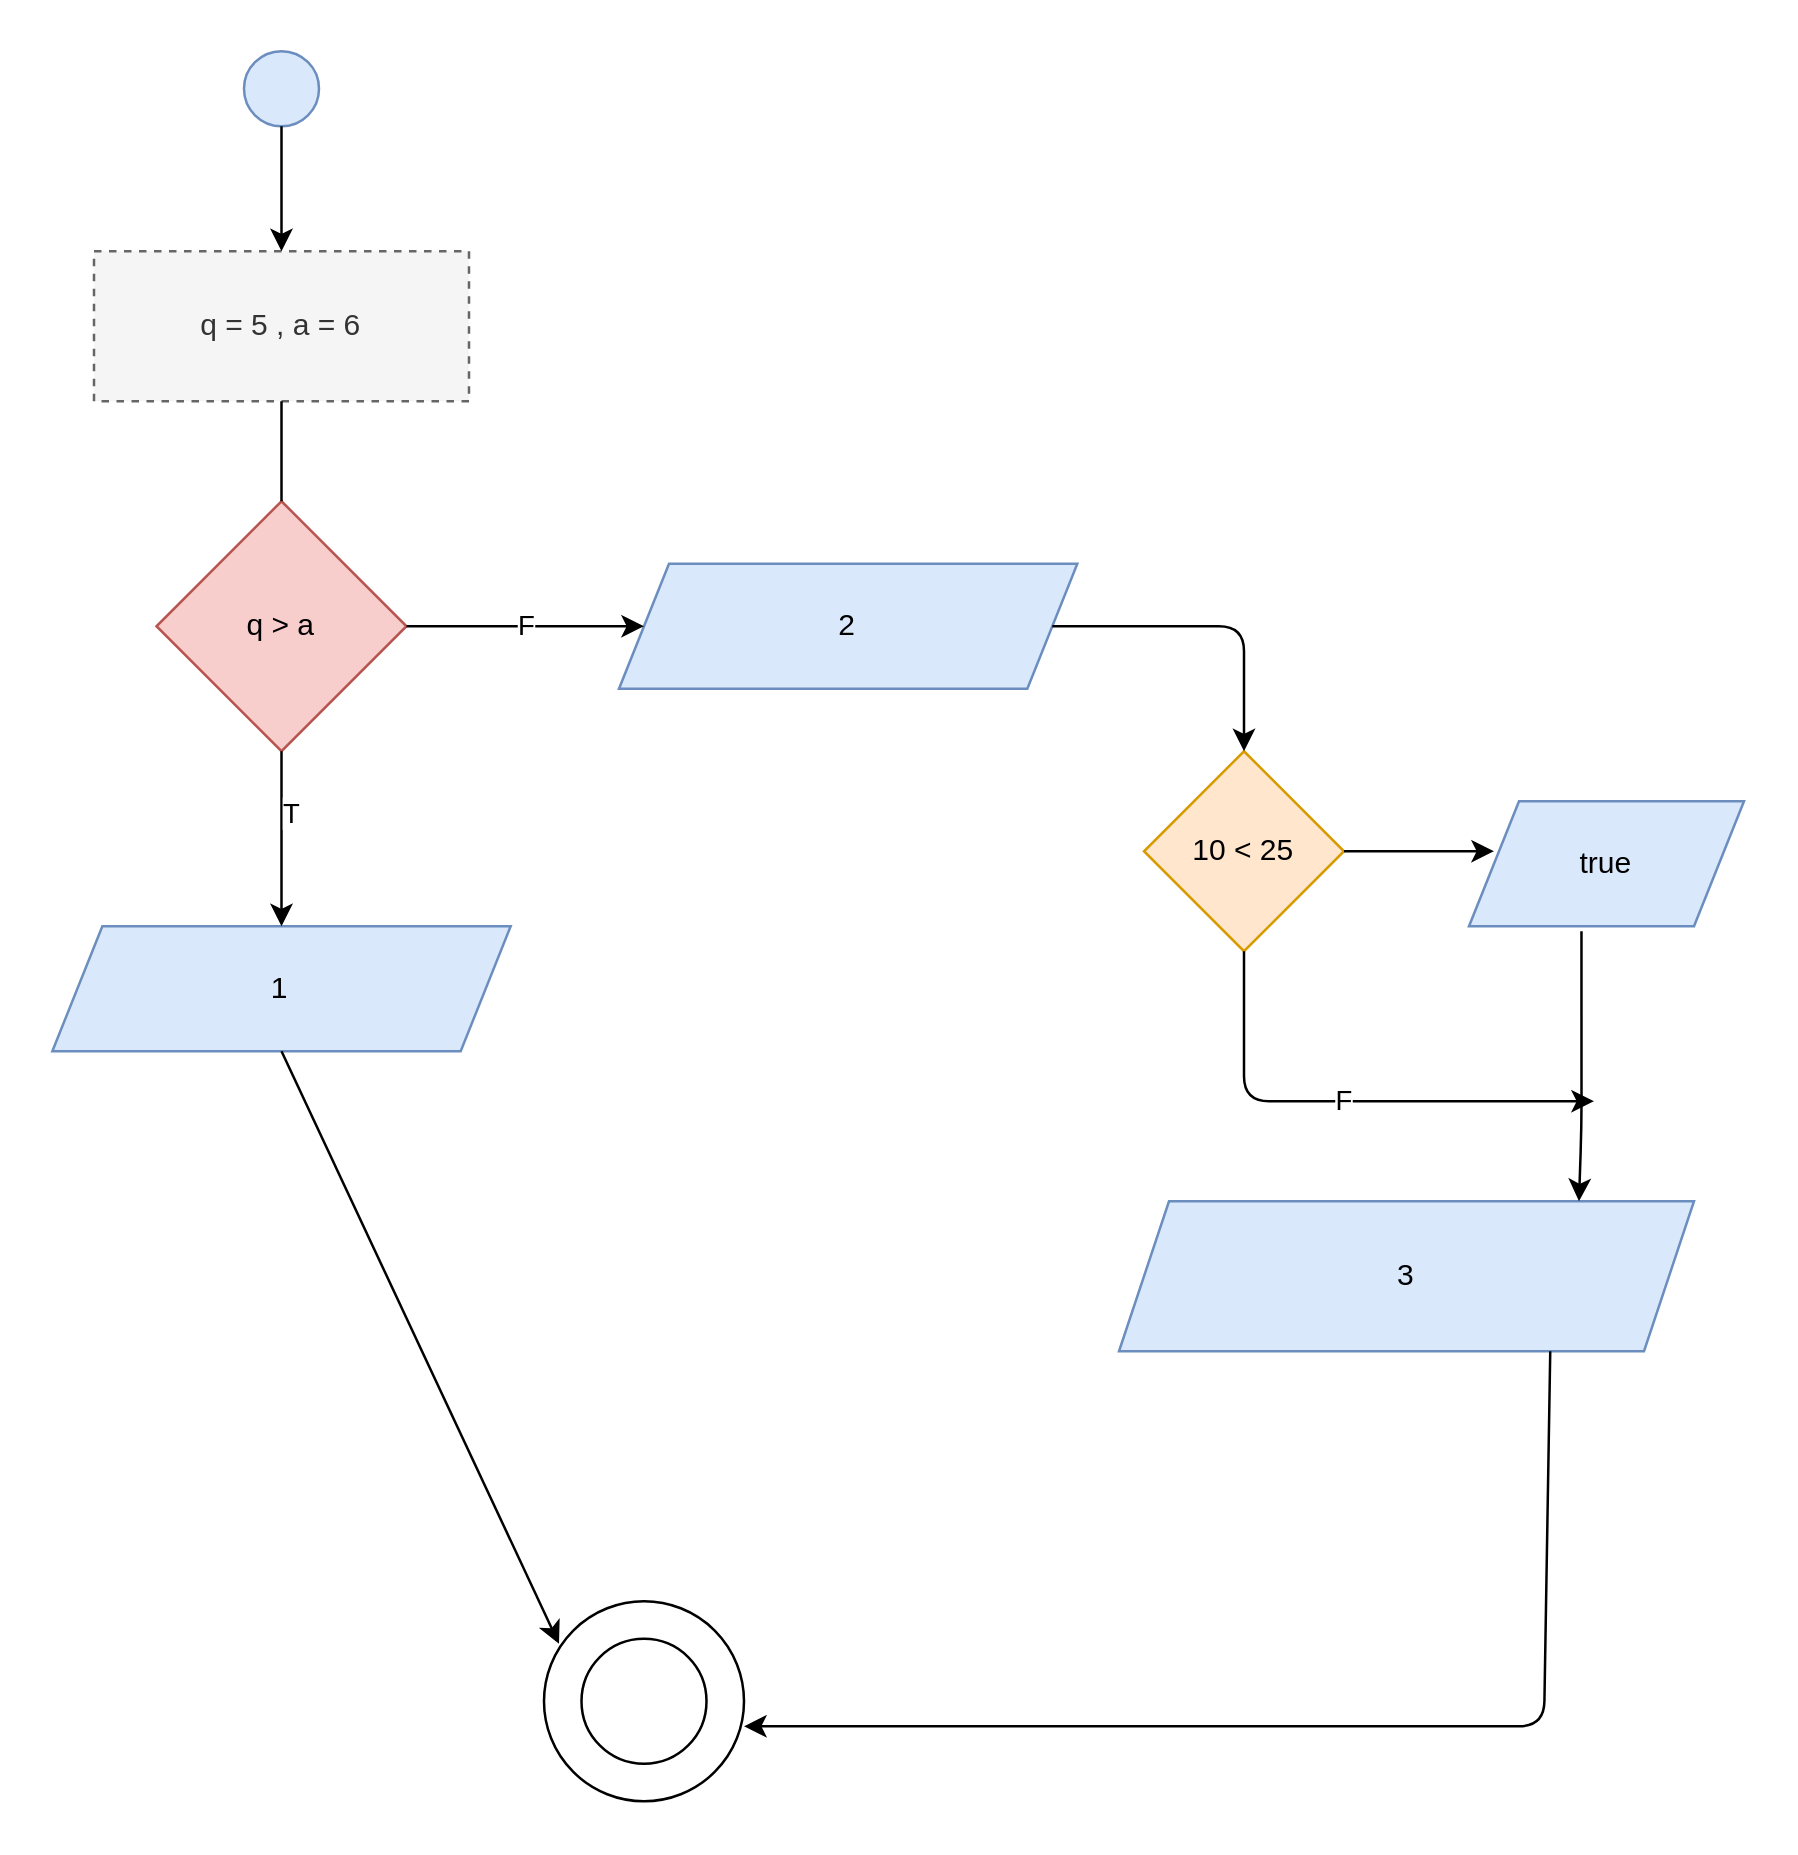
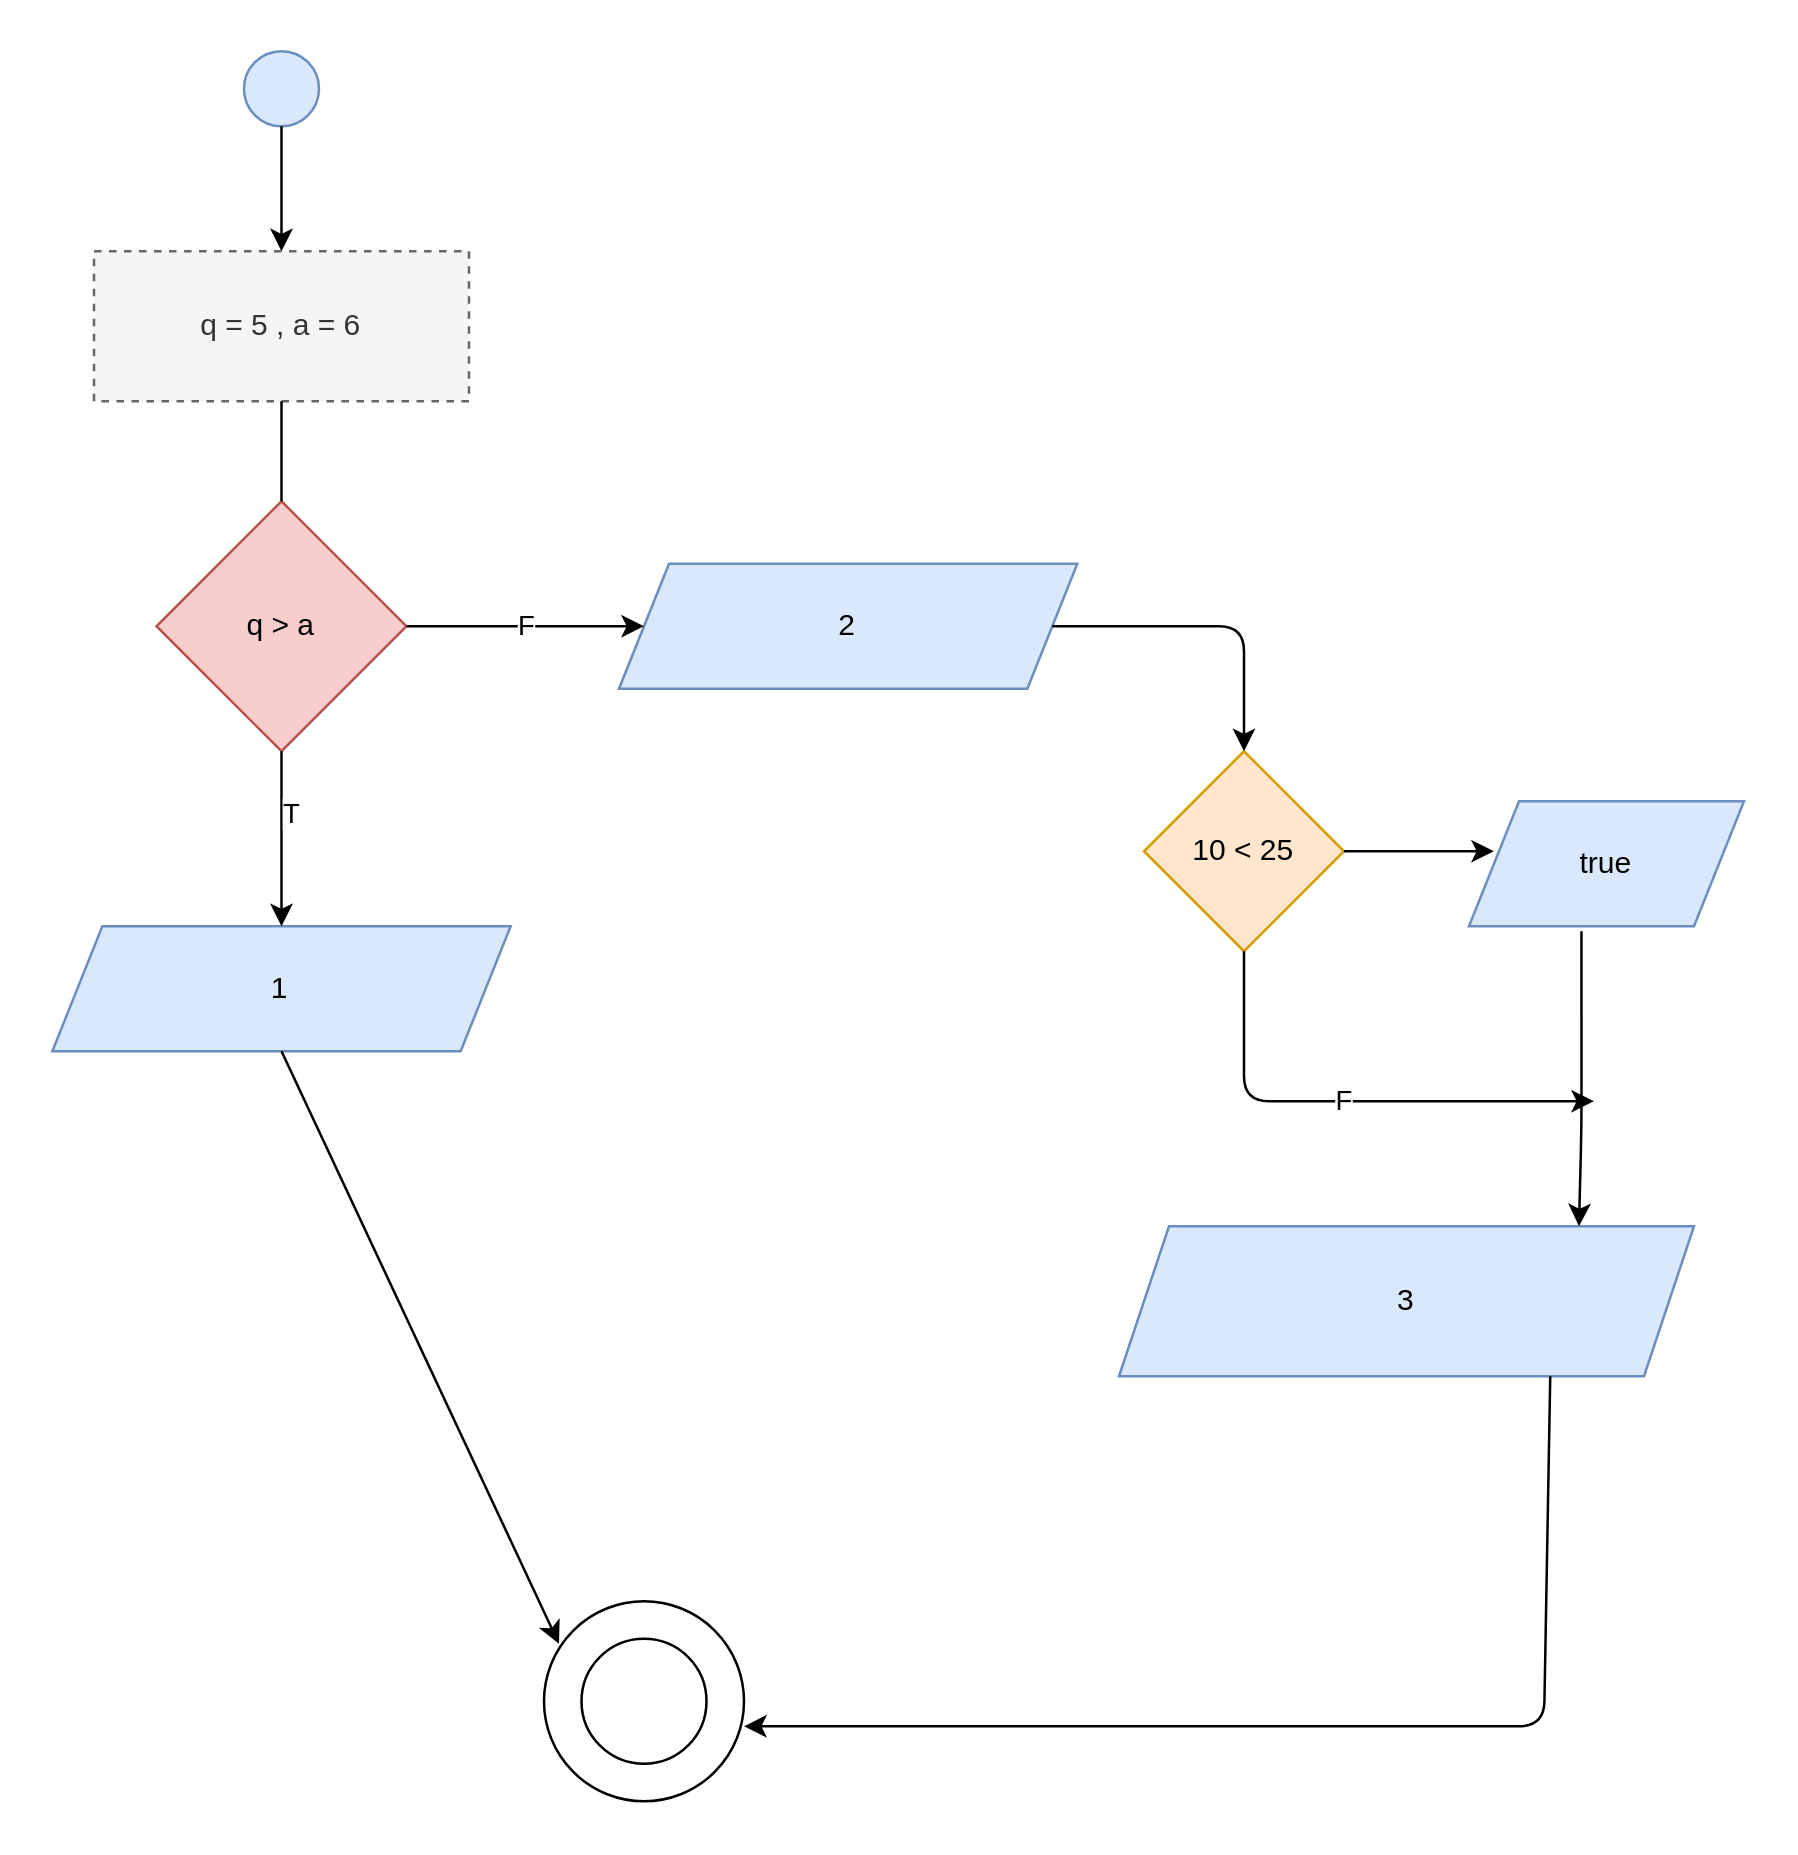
(1406, 1276) -> (1406, 1301)
